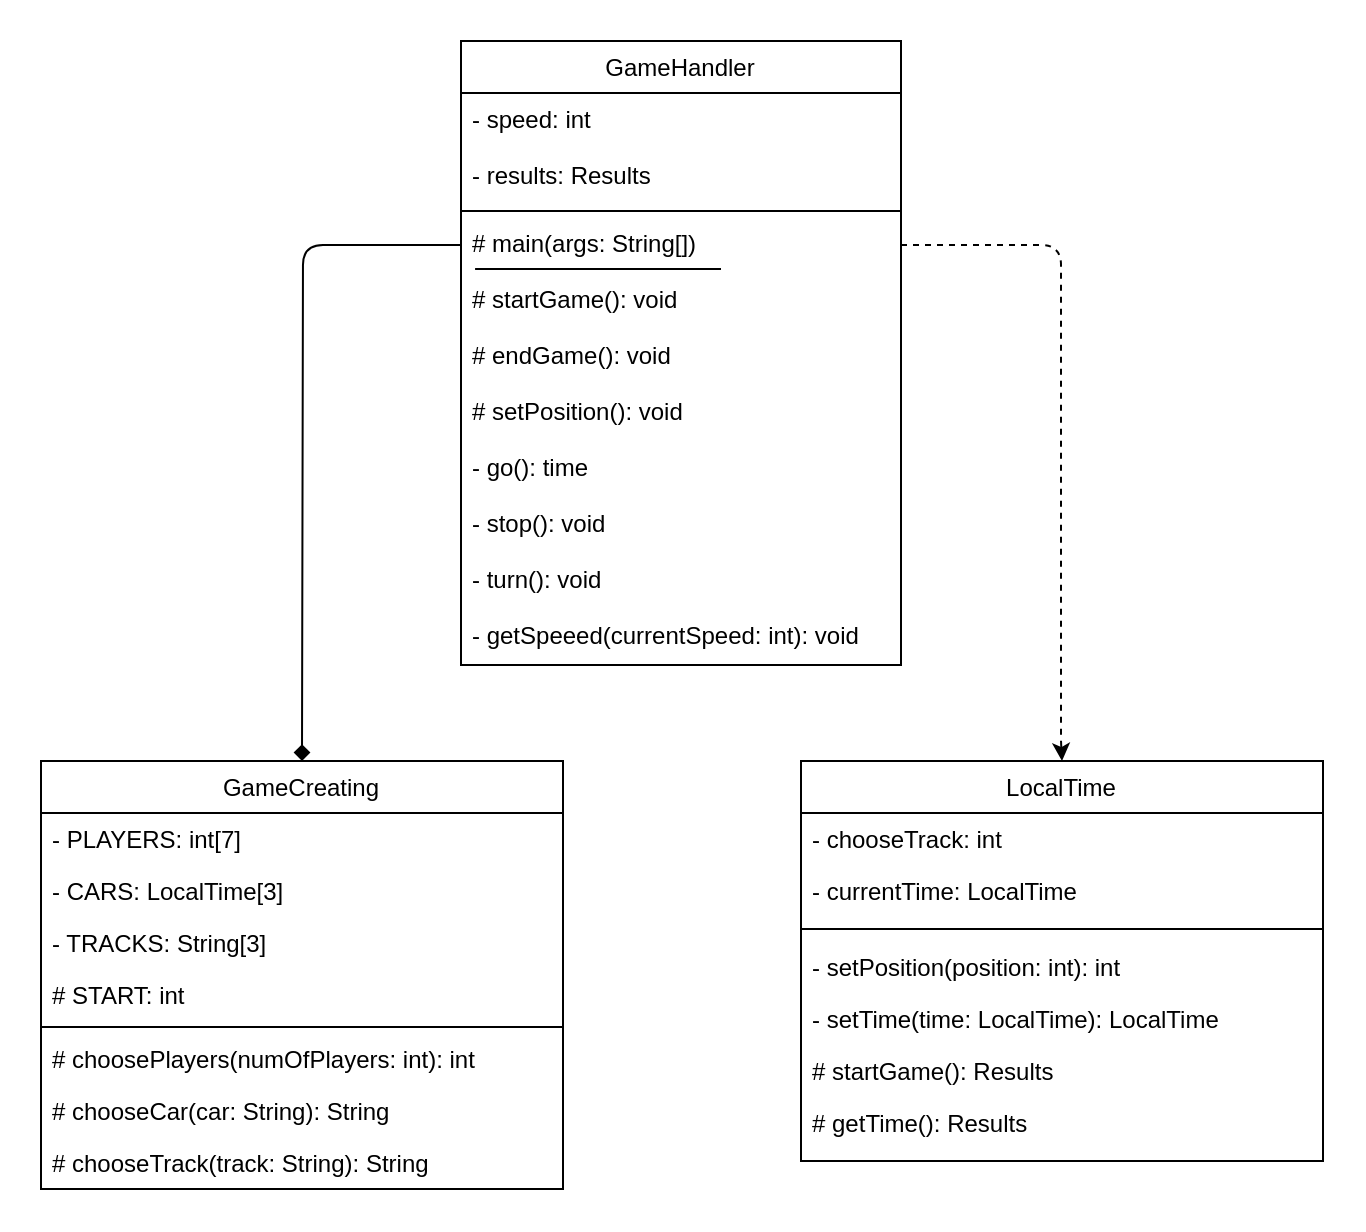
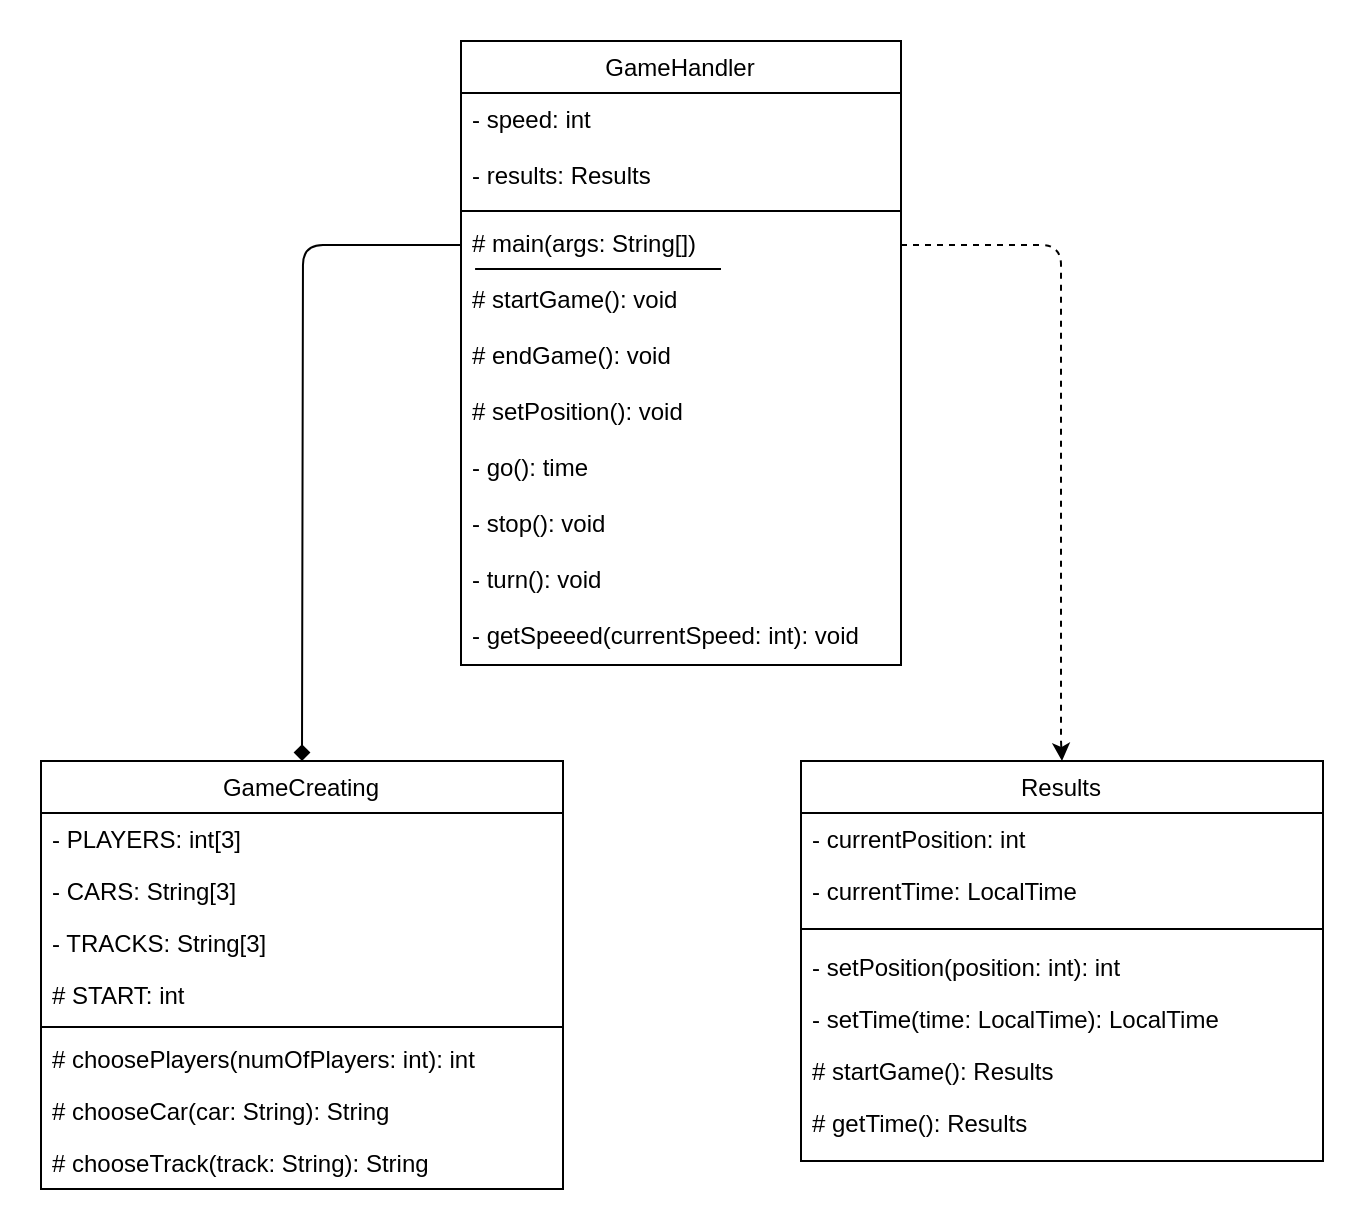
(1061, 788) -> (1061, 788)
(154, 840) -> (154, 840)
(920, 840) -> (941, 840)
(171, 892) -> (154, 892)
